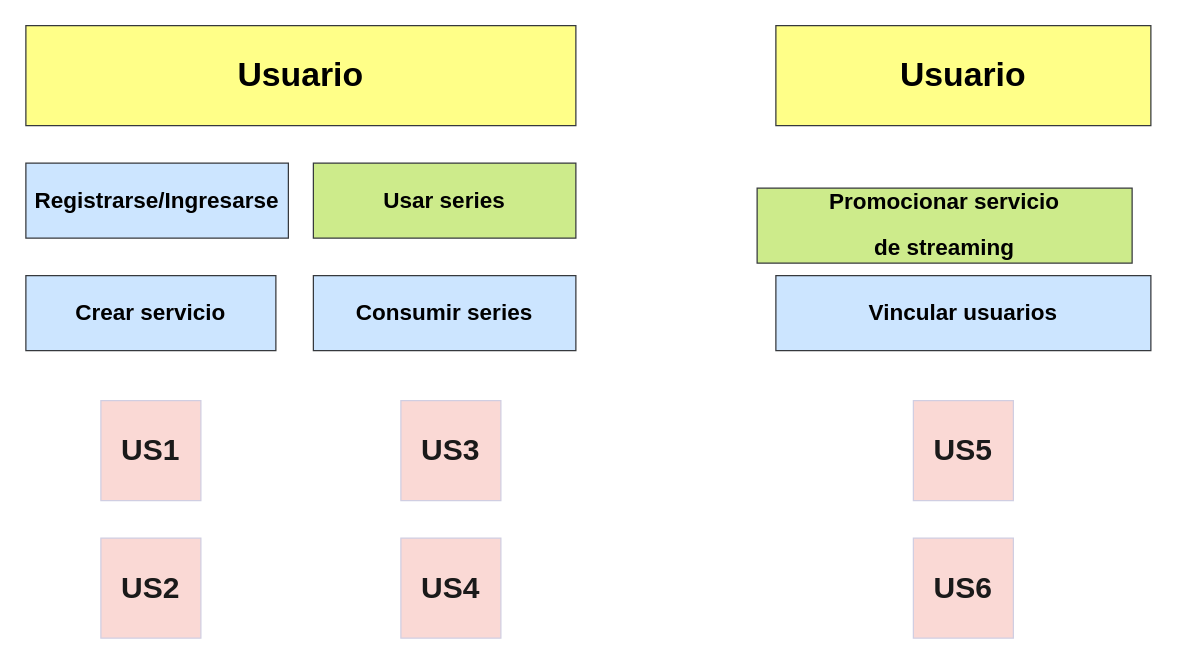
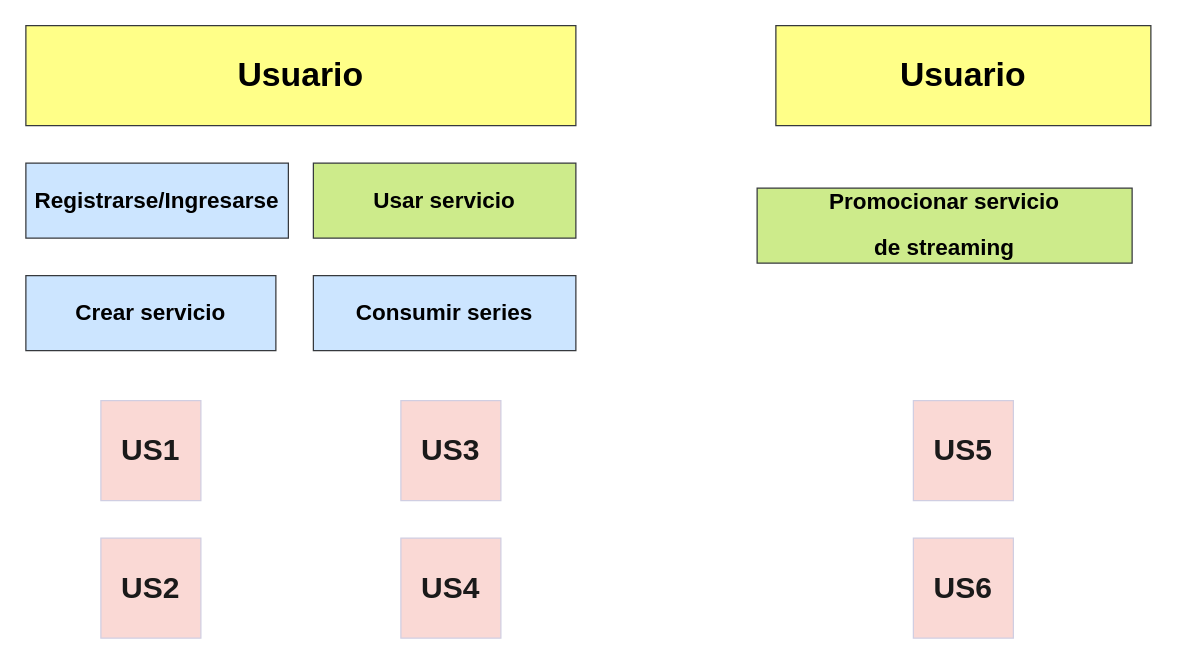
(444, 201) -> (444, 201)
(963, 313) -> none
